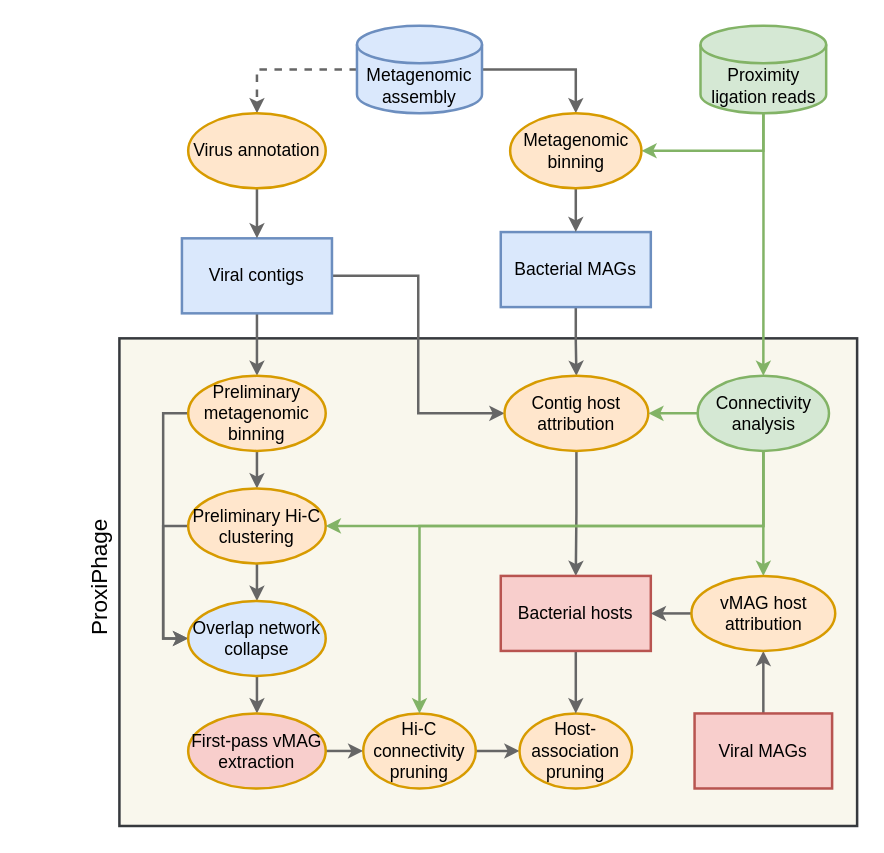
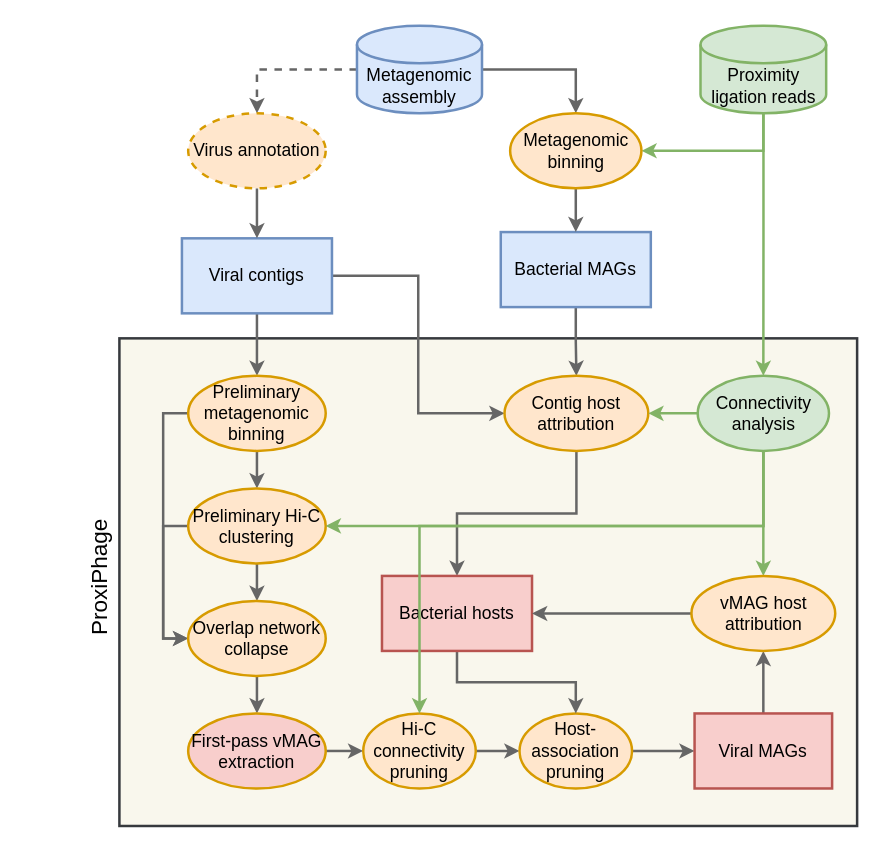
(257, 151) -> (257, 151)
(576, 613) -> (457, 613)
(257, 638) -> (257, 638)
none -> (658, 751)
